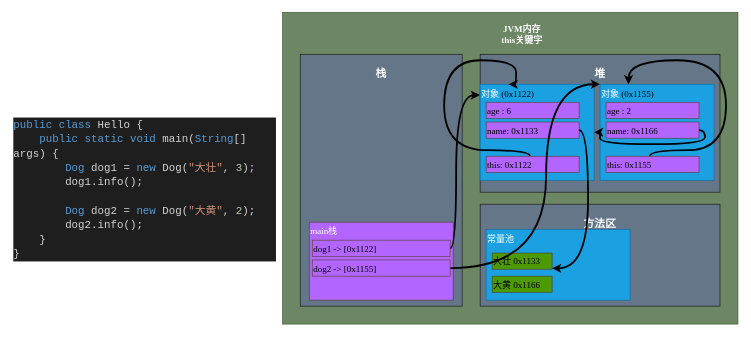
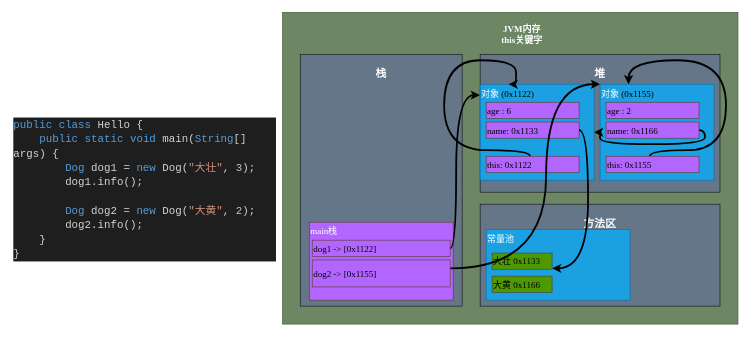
(381, 268) -> (381, 274)
